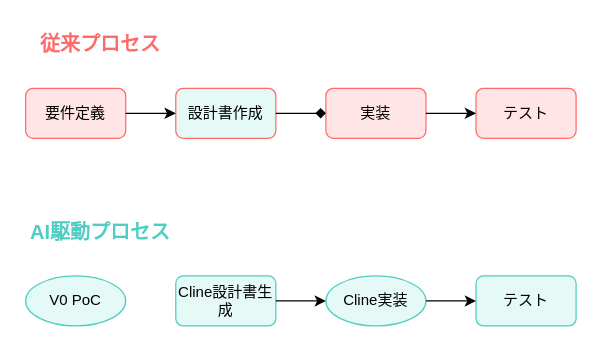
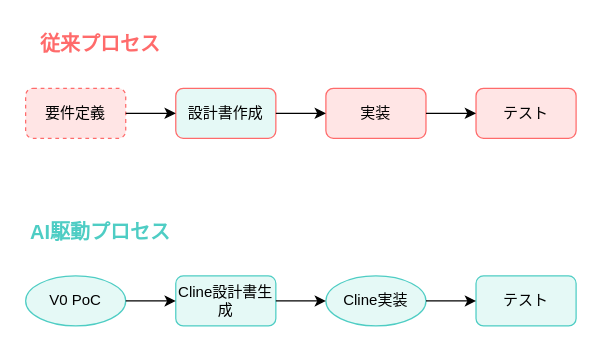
(76, 113) -> (76, 113)
(315, 113) -> (316, 113)
none -> (147, 301)
